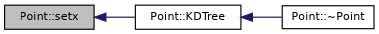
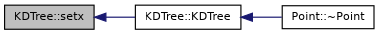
(49, 17) -> (49, 17)
(188, 17) -> (188, 17)
